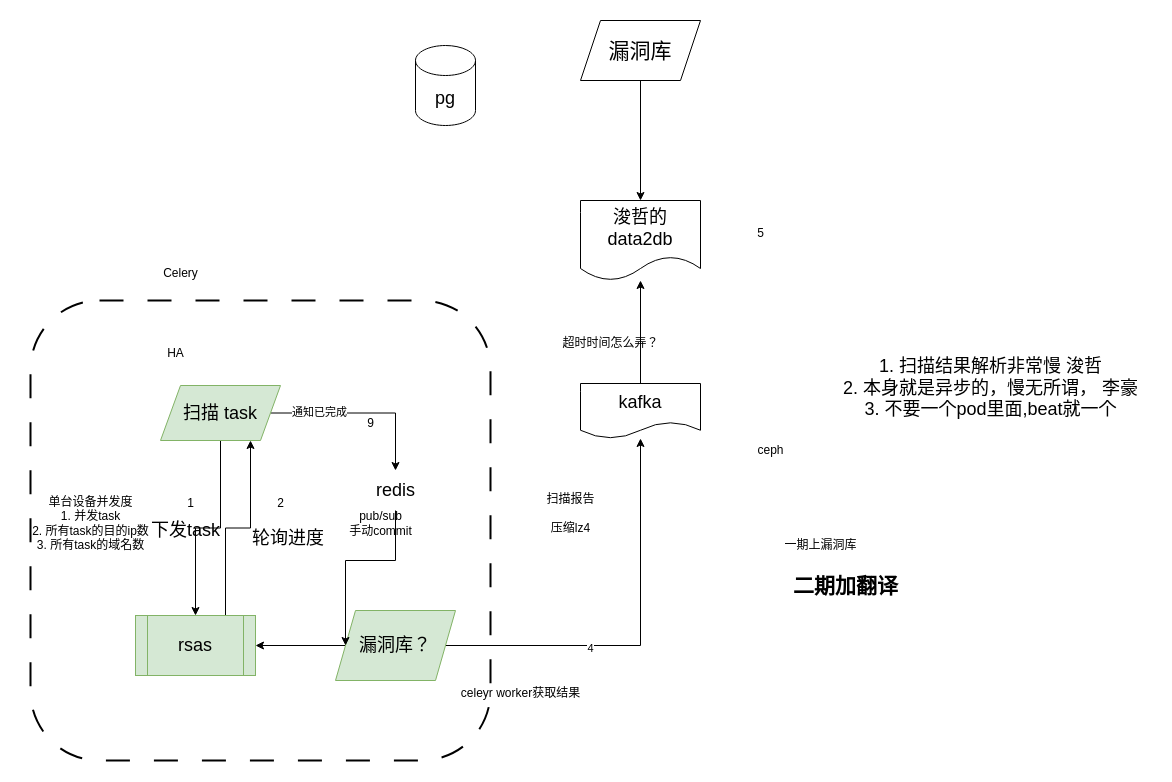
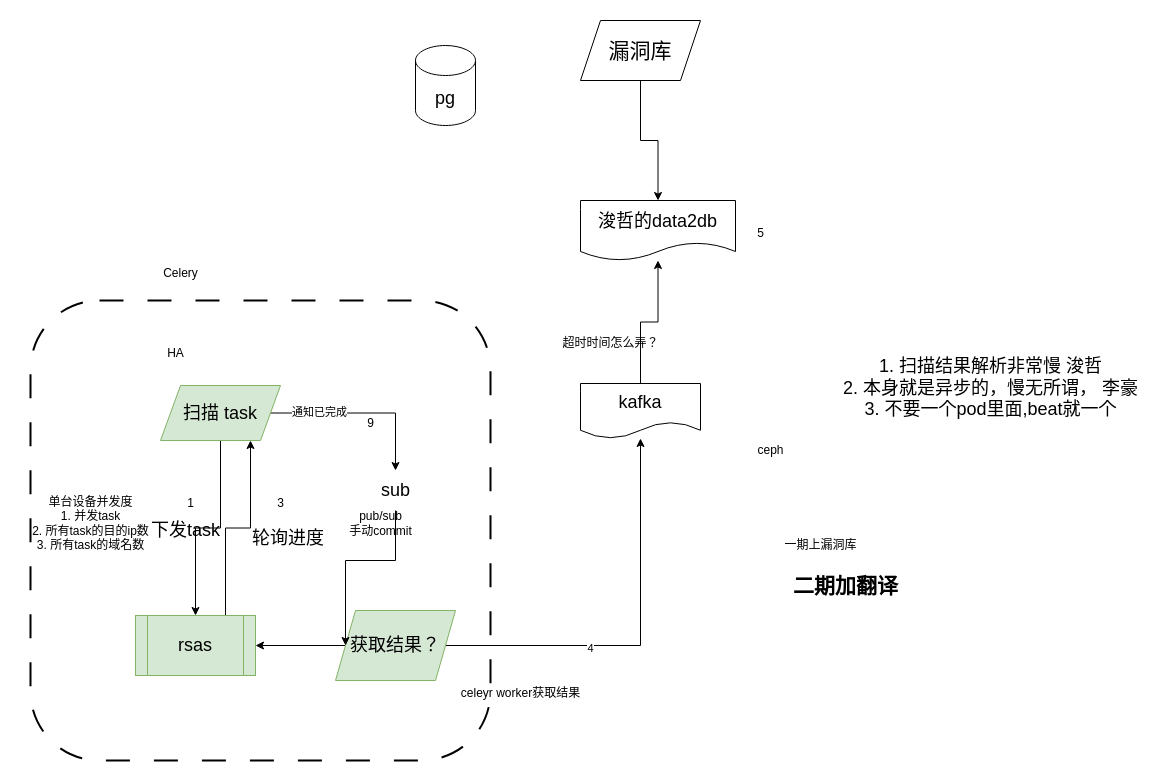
(641, 241) -> (658, 231)
(396, 491) -> (396, 491)
(281, 504) -> (281, 504)
(571, 514) -> none
(396, 646) -> (396, 646)
